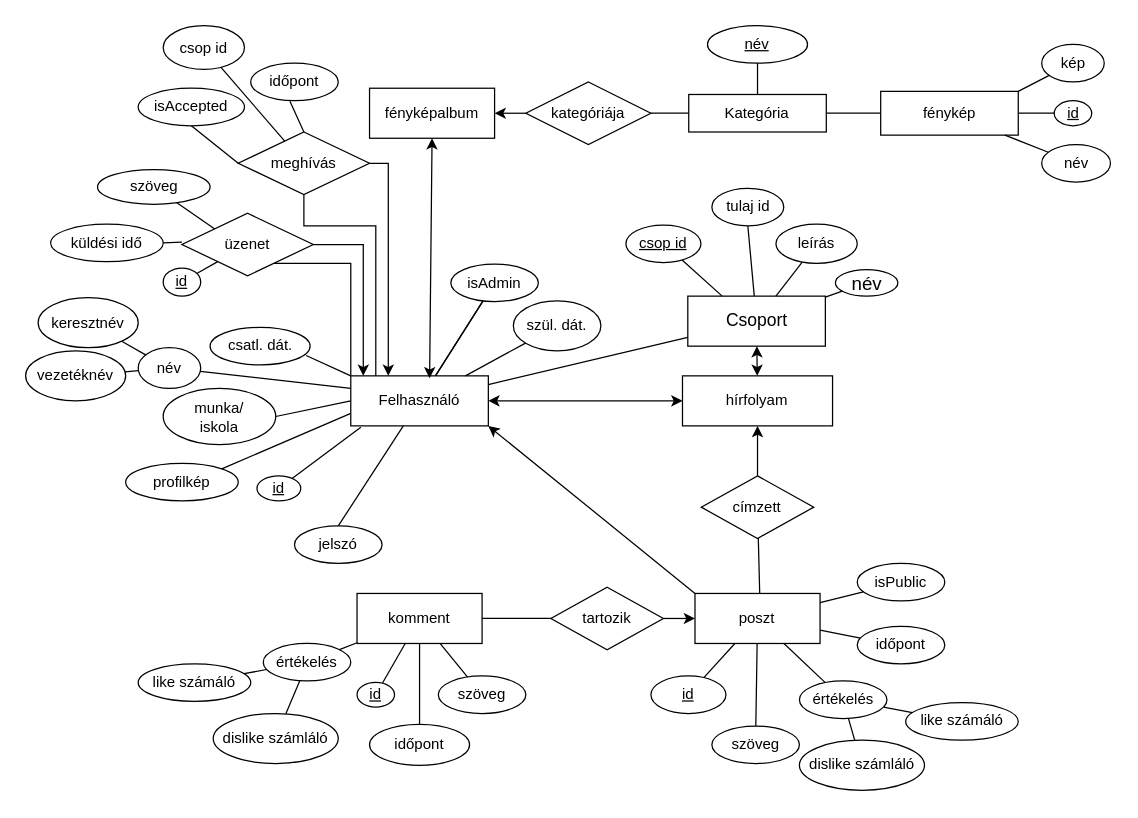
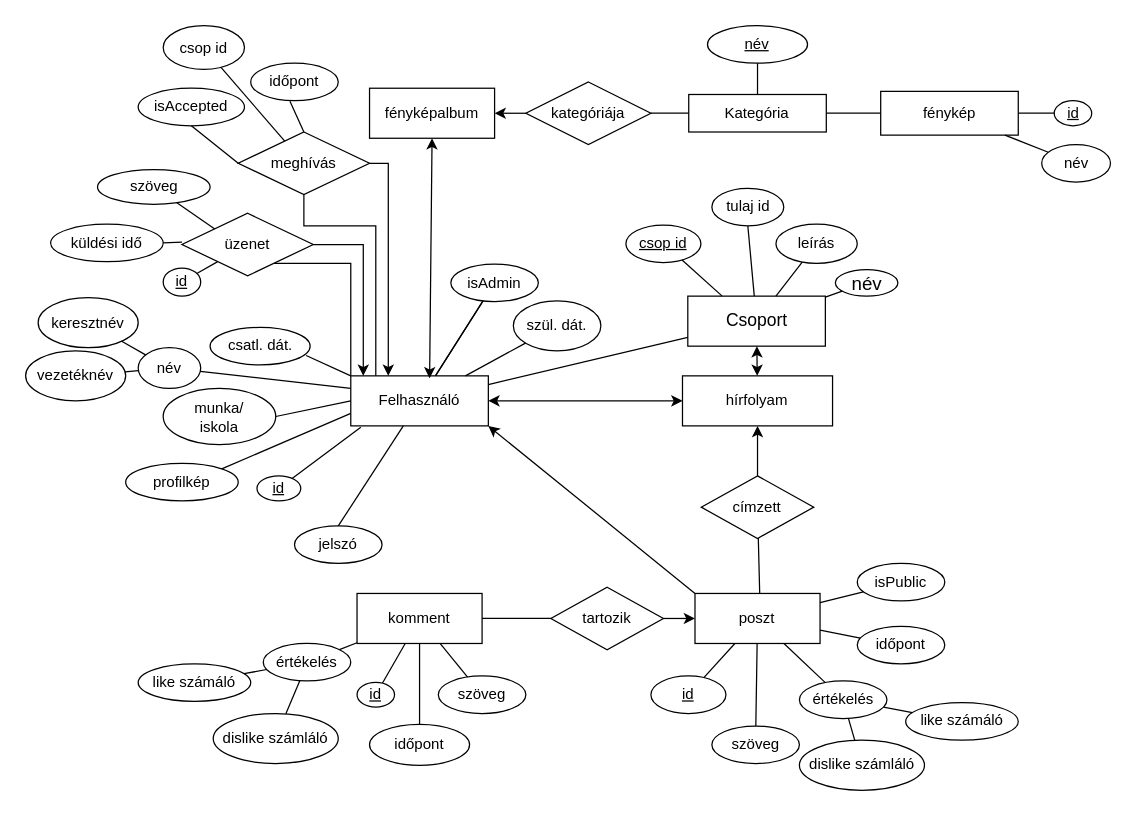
(1073, 63) -> none
(1033, 83) -> none
